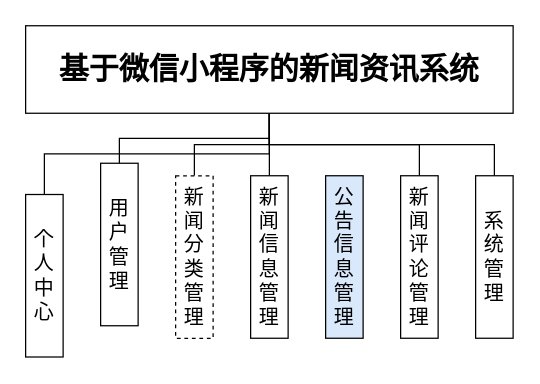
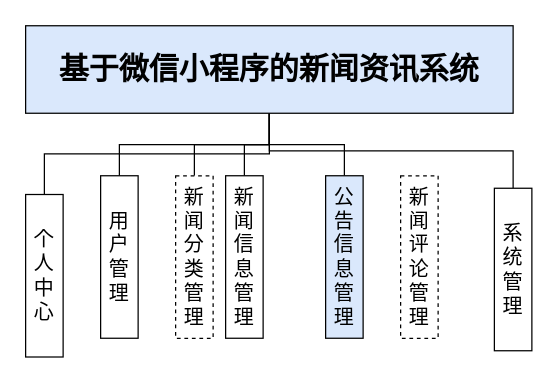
(269, 69) -> (269, 69)
none -> (344, 162)
(419, 162) -> none
(119, 244) -> (119, 257)
(269, 257) -> (244, 257)
(419, 257) -> (419, 257)
(494, 257) -> (513, 269)
